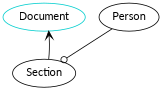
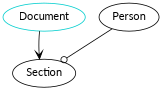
(49, 49) -> (39, 41)
